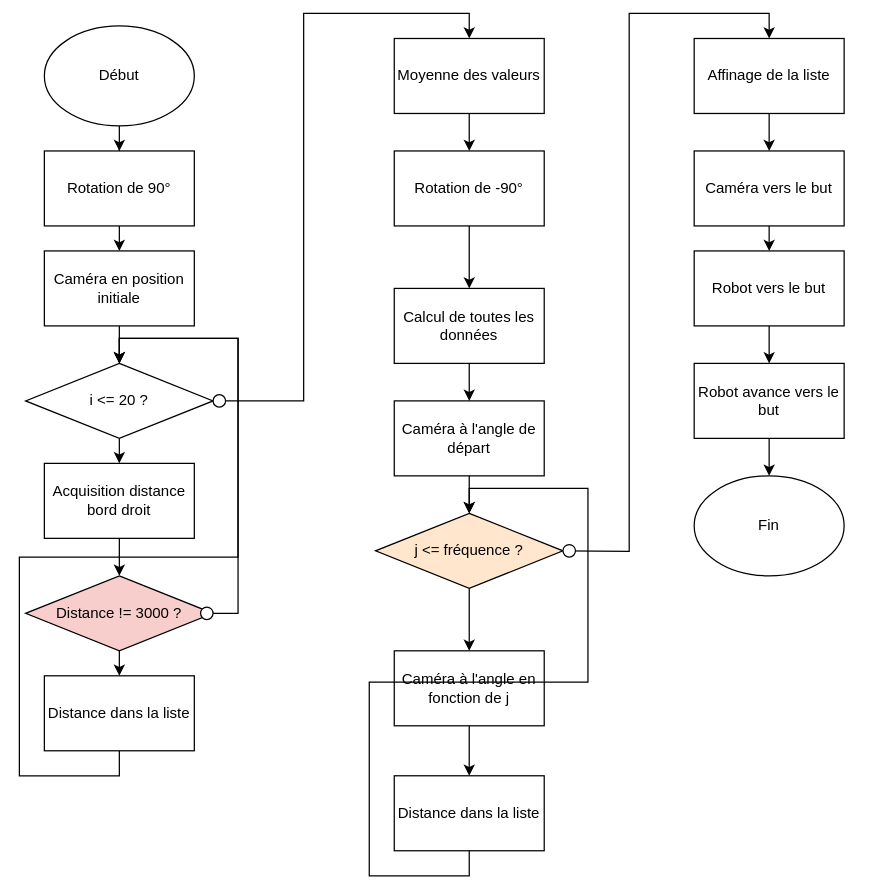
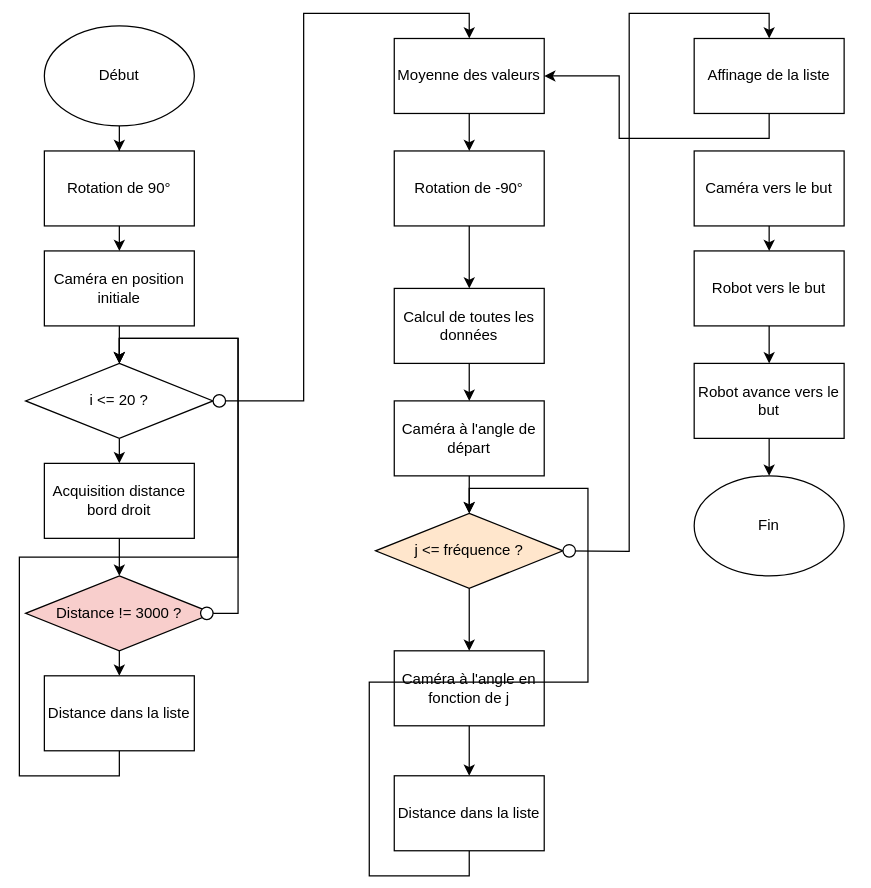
(769, 139) -> (631, 138)
